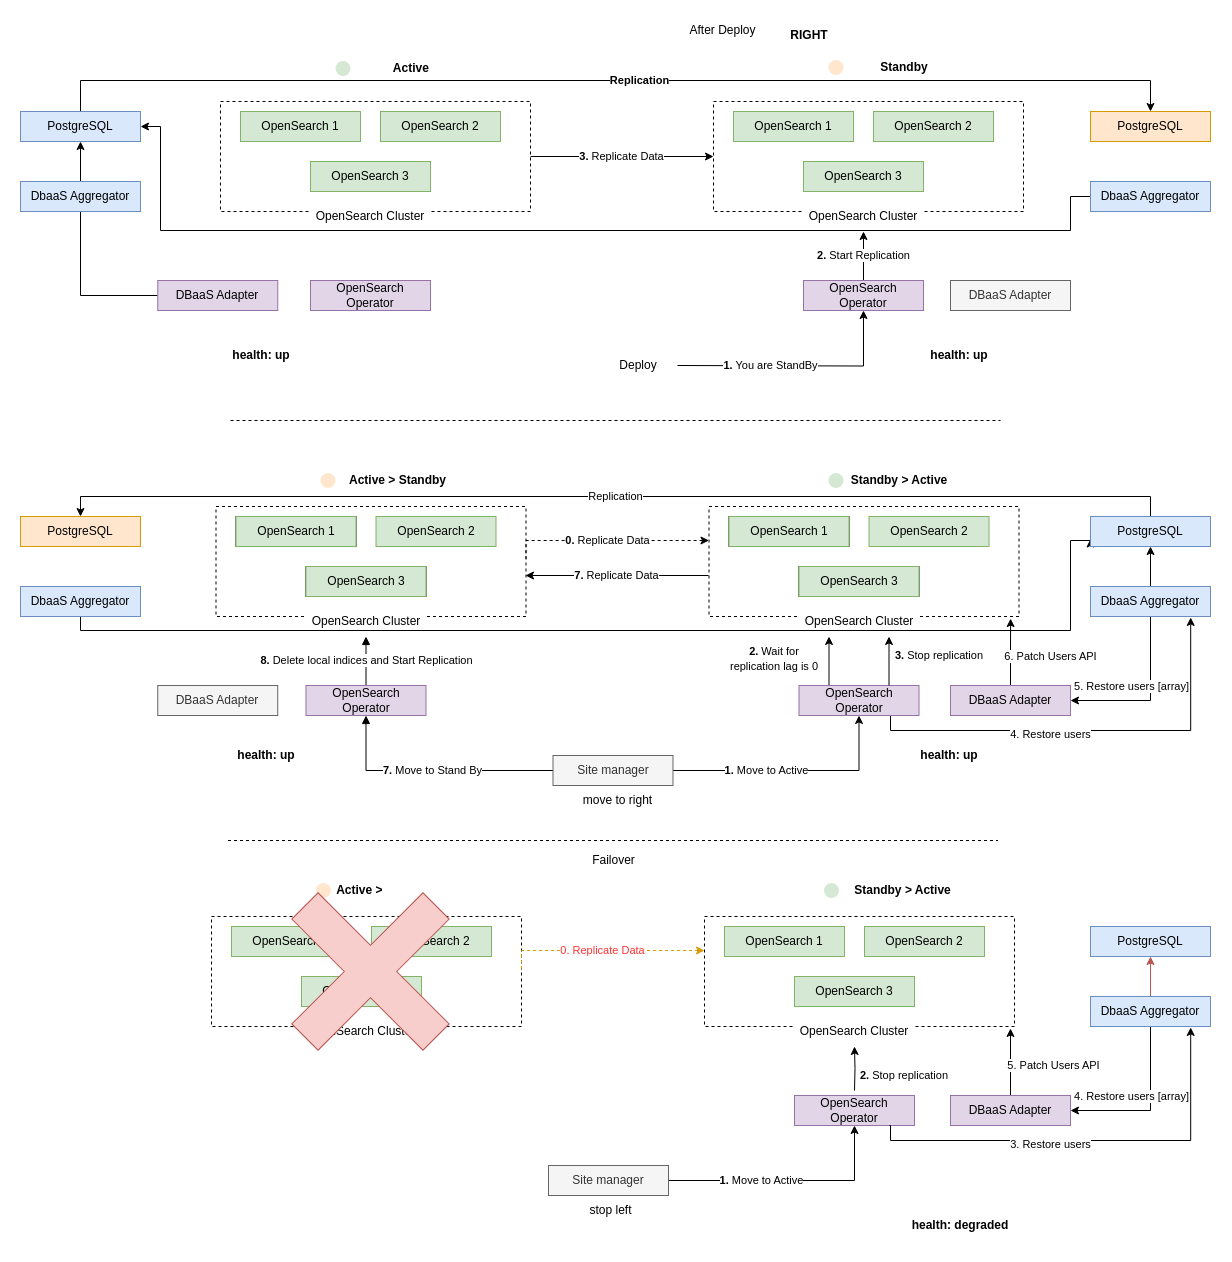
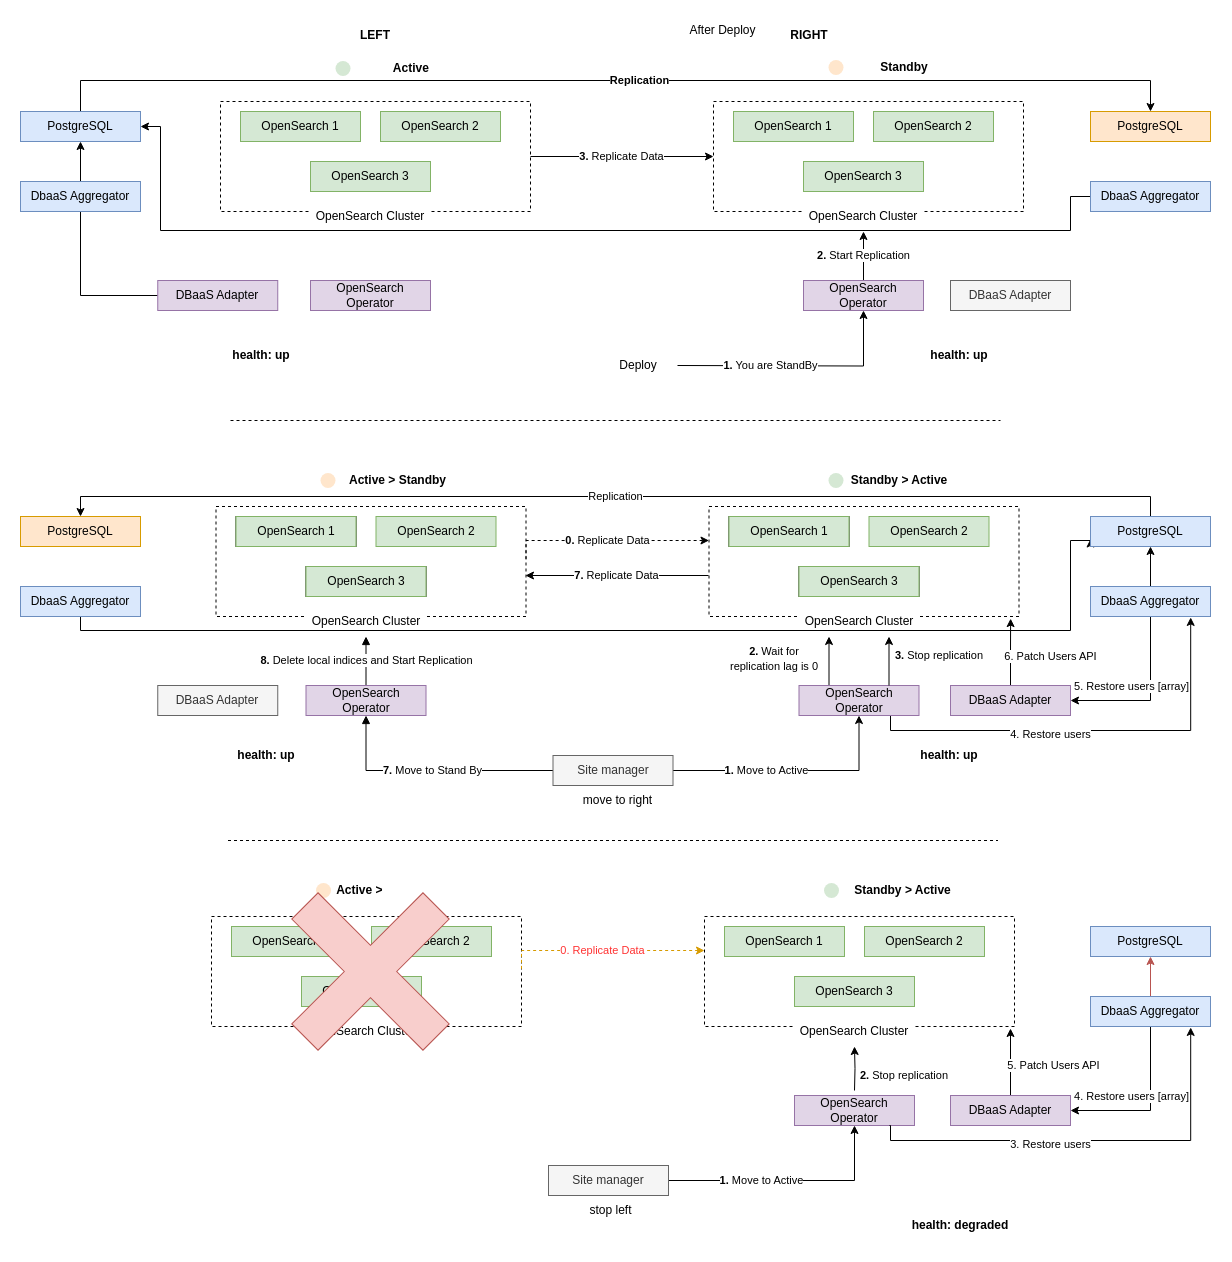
none -> (376, 36)
(613, 861) -> none
